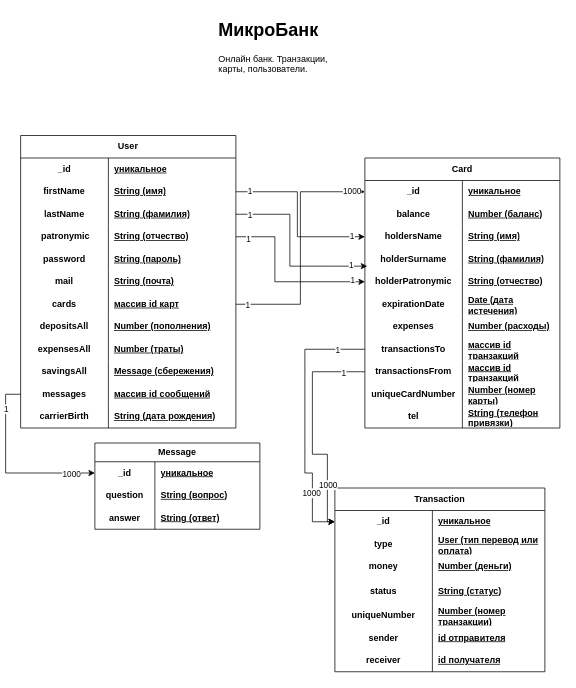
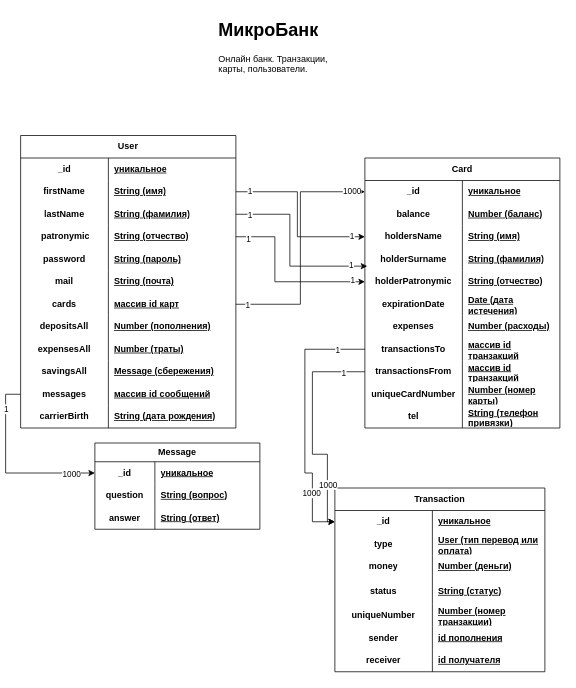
(471, 638) -> (469, 638)
